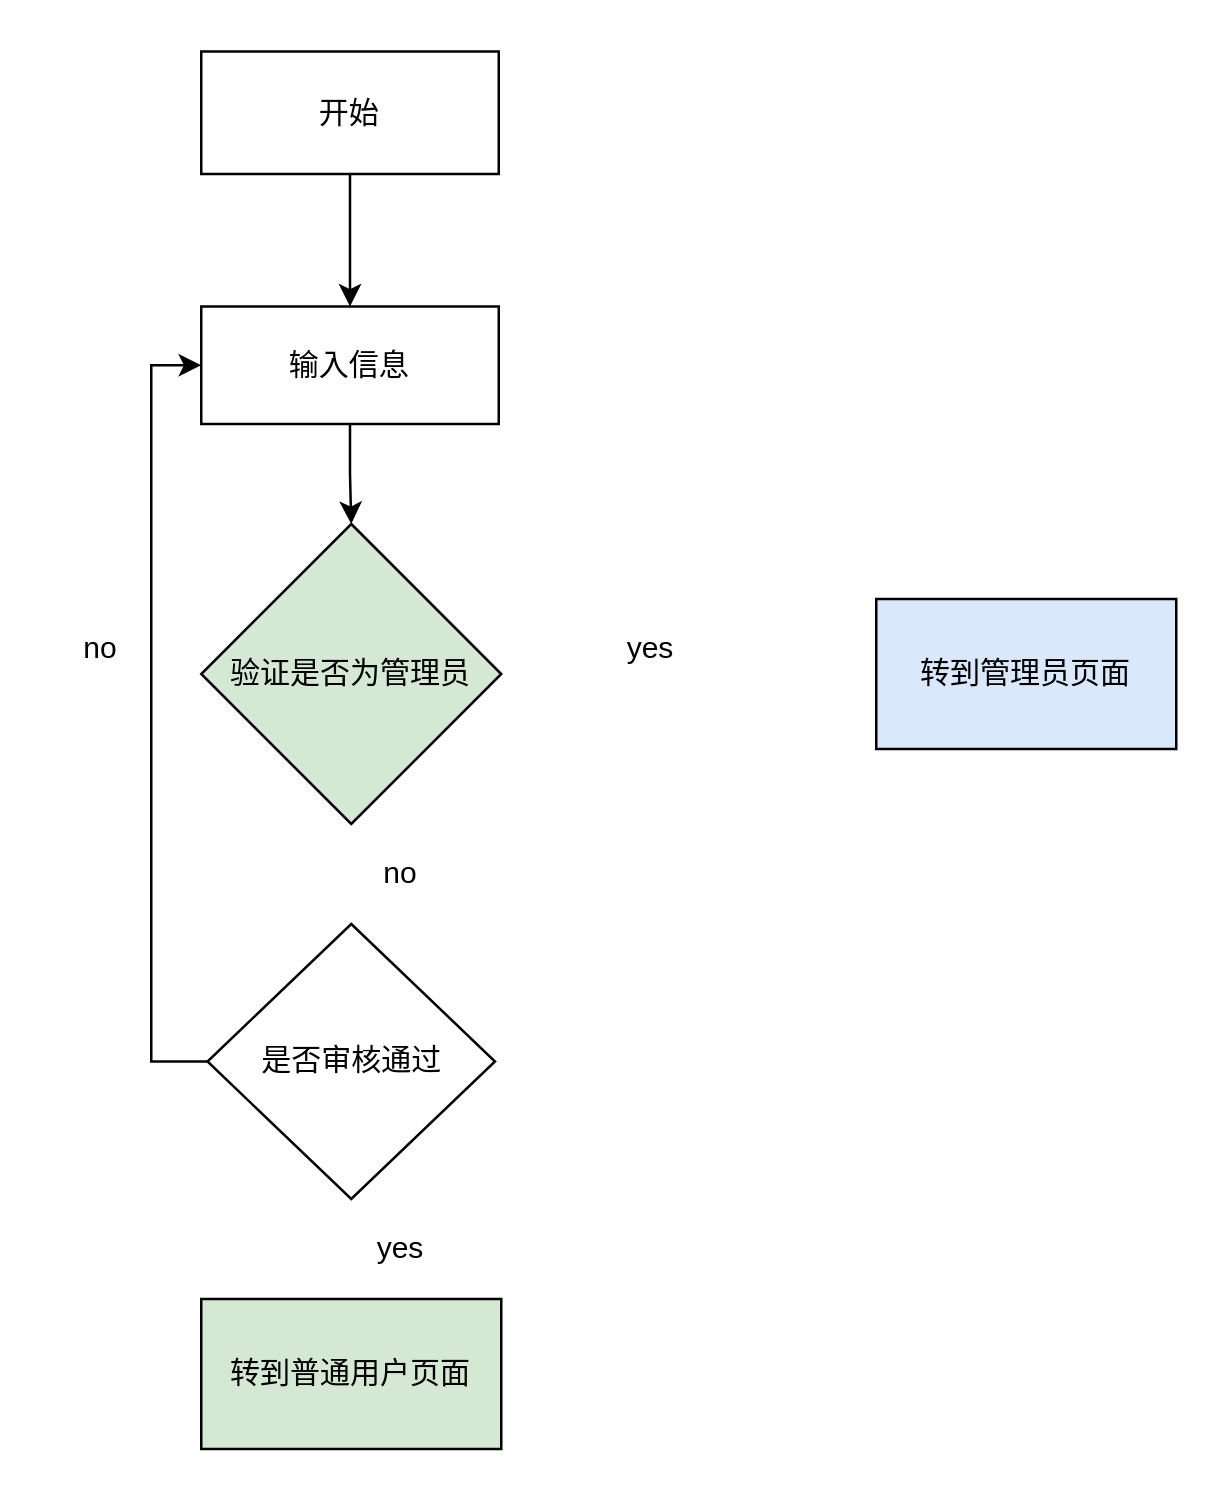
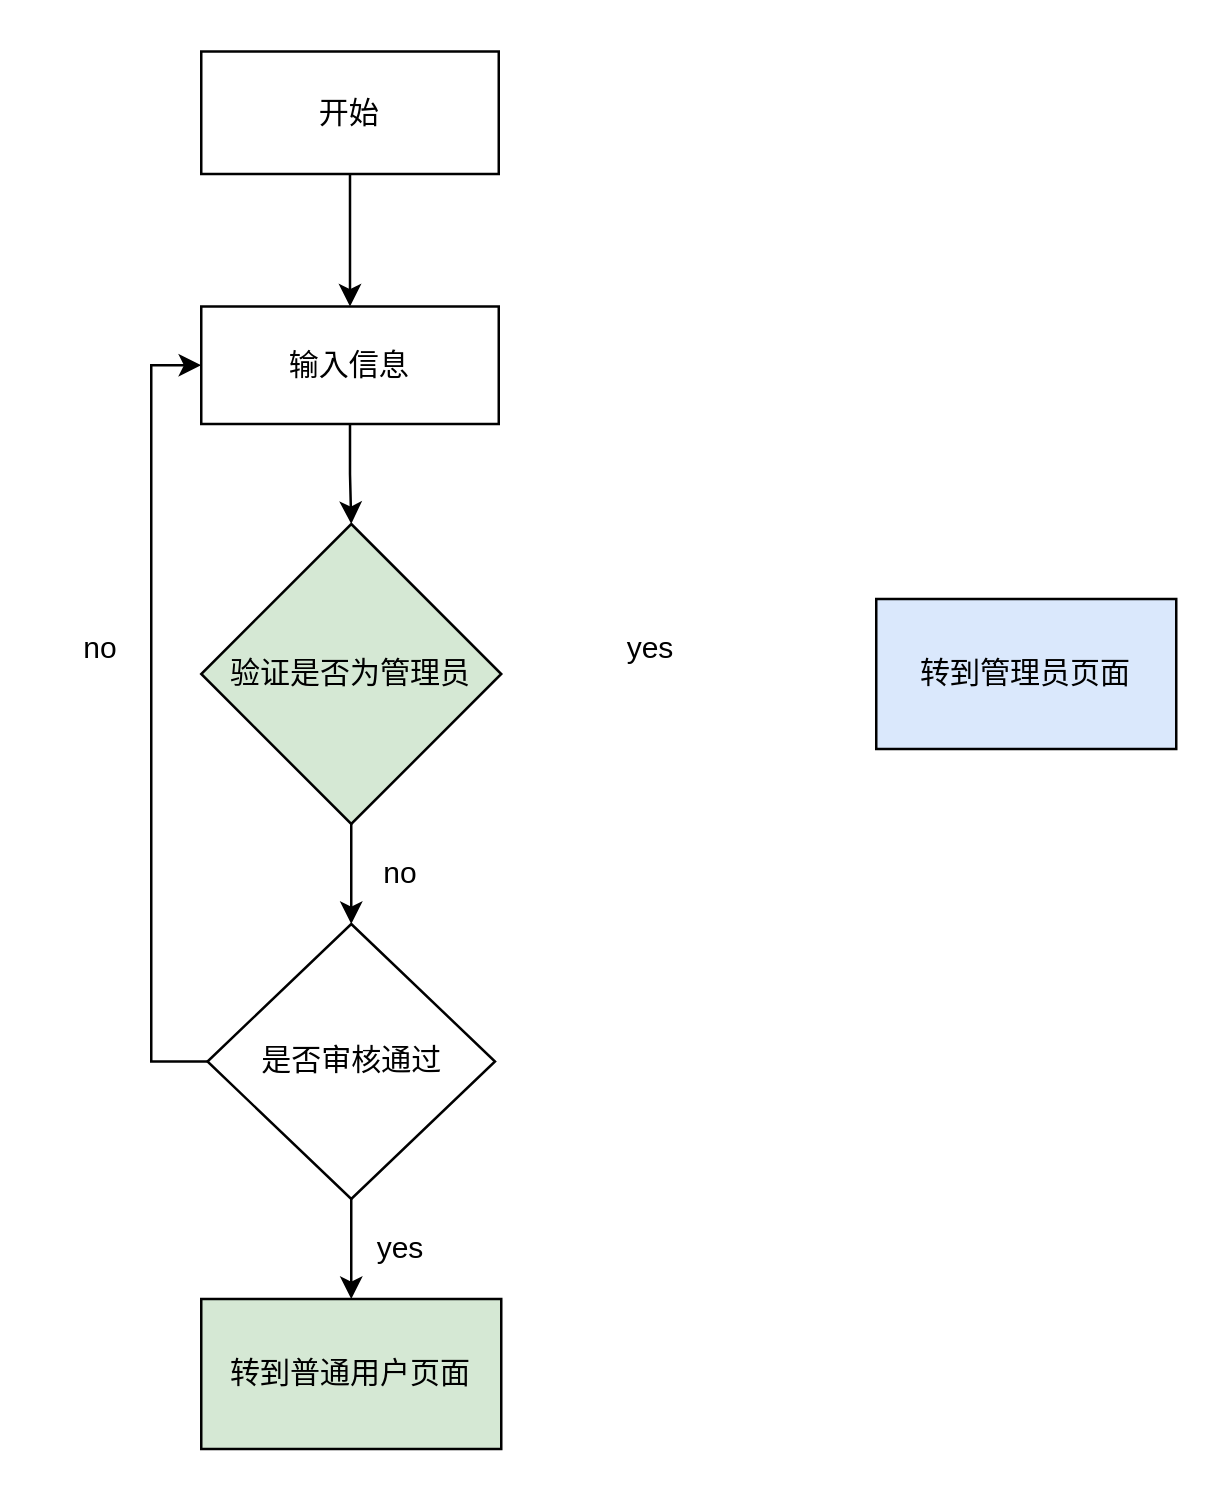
none -> (351, 866)
none -> (351, 1241)
